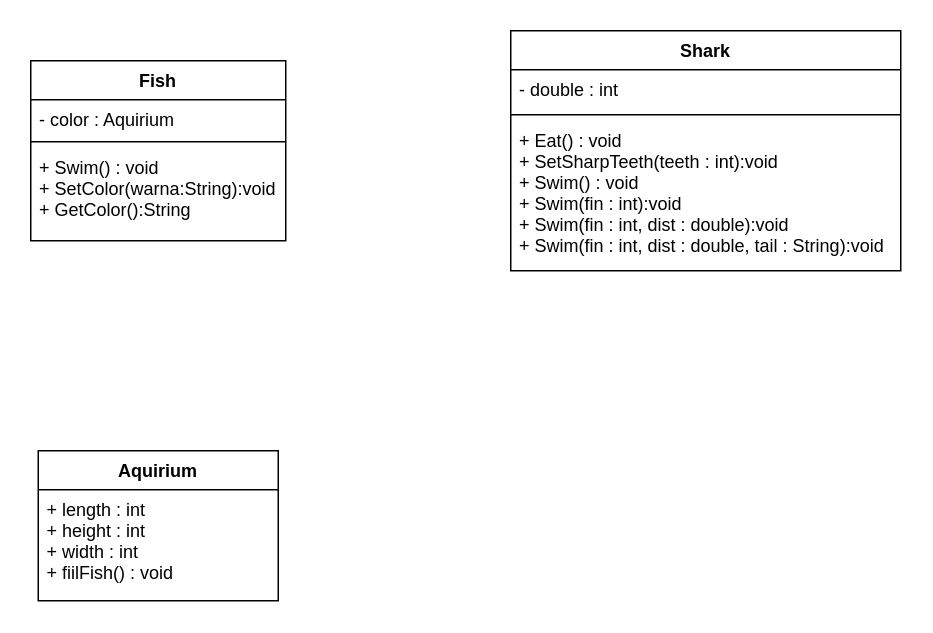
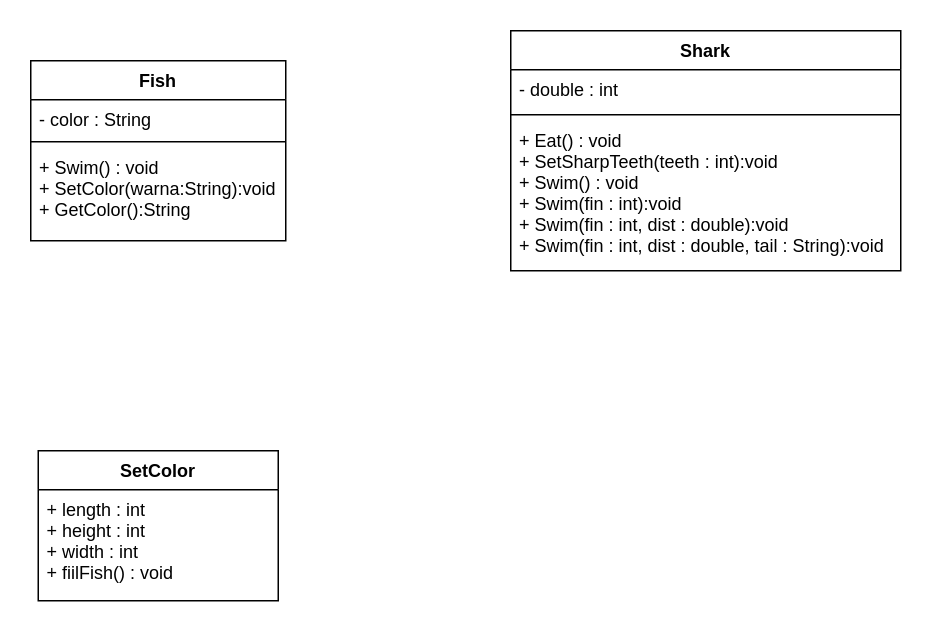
(113, 120) -> (106, 120)
(158, 471) -> (158, 471)
